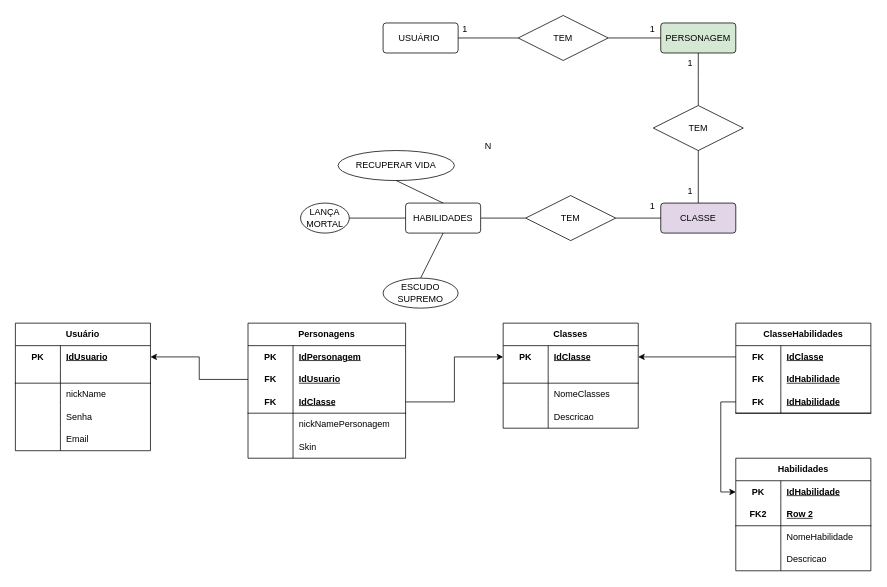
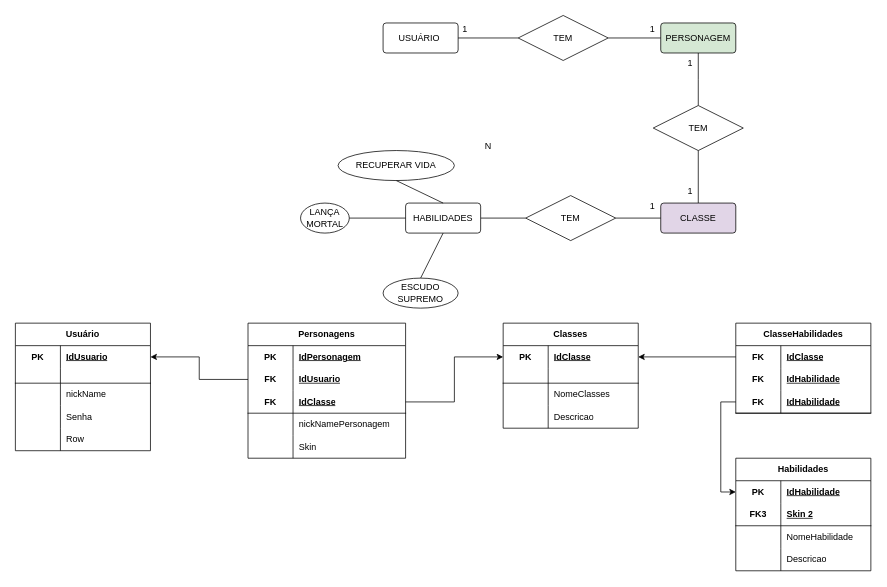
(77, 439) -> (74, 439)
(758, 514) -> (758, 514)
(798, 514) -> (799, 514)
